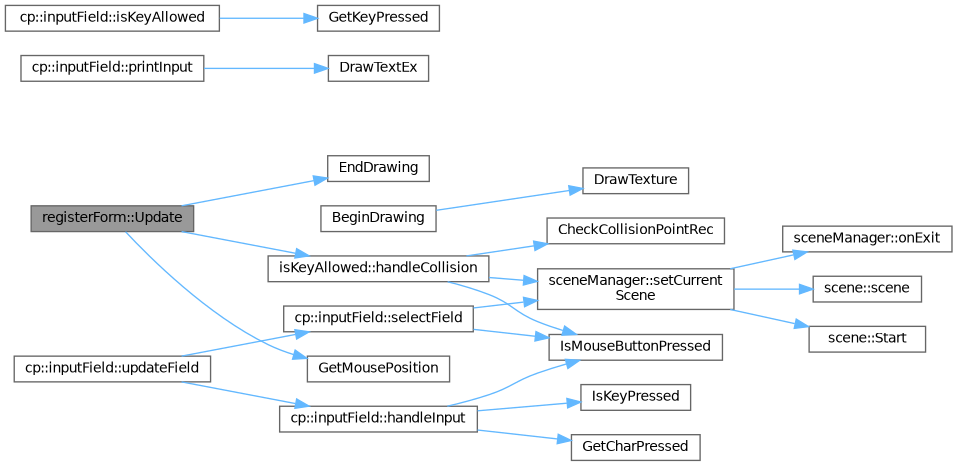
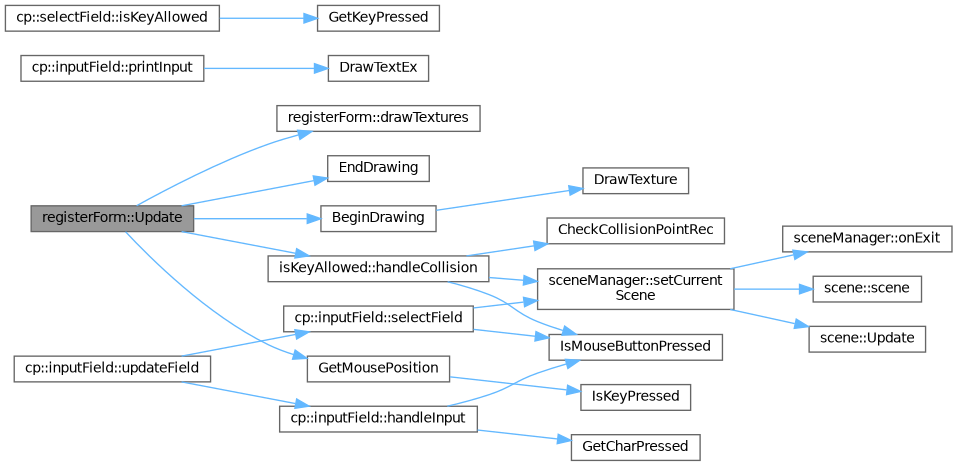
(112, 18) -> (112, 18)
none -> (378, 118)
none -> (250, 219)
(867, 339) -> (867, 339)
(522, 407) -> (497, 382)
